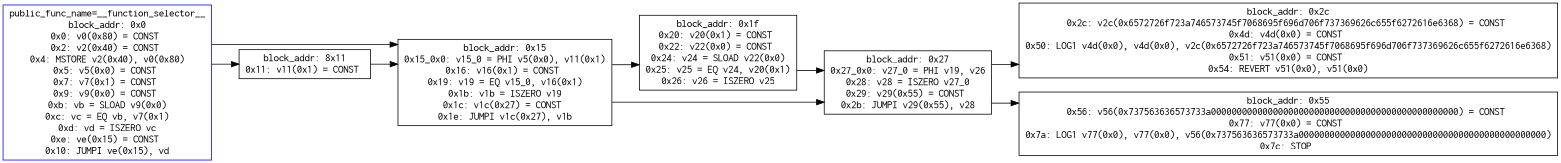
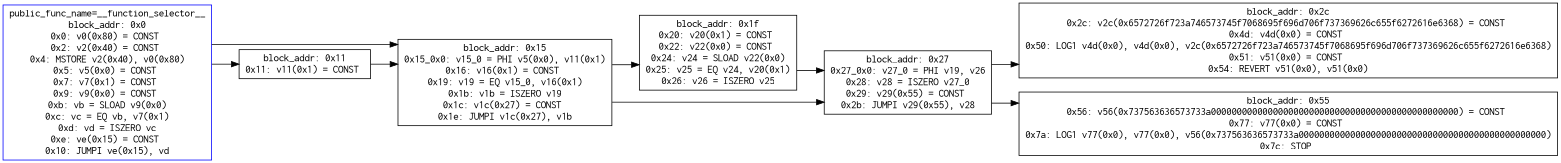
(305, 64) -> (305, 64)
